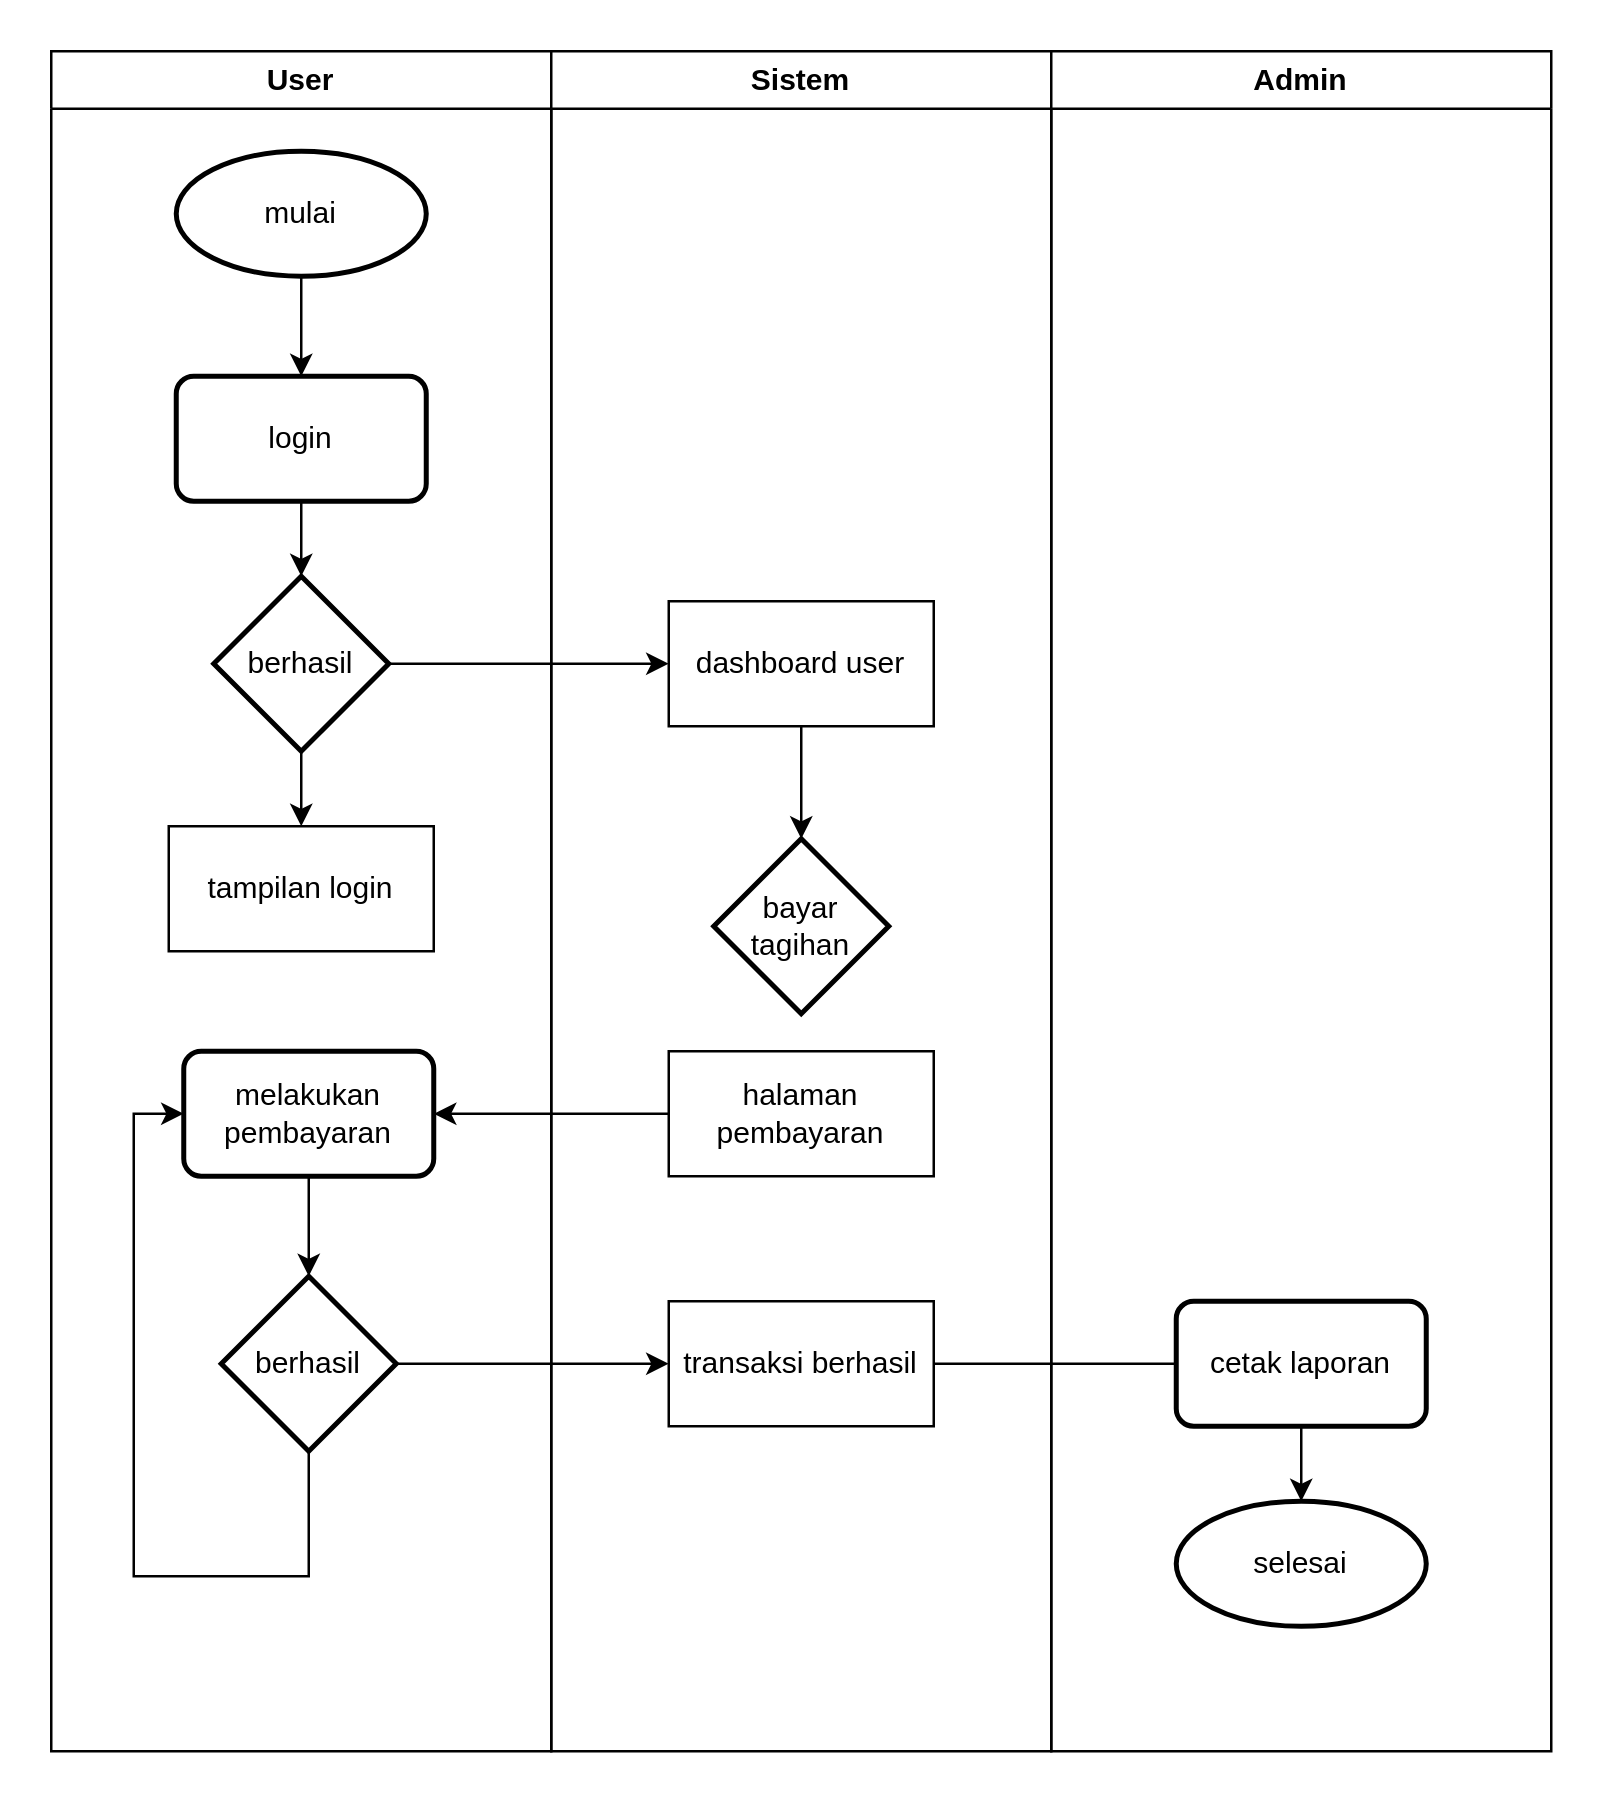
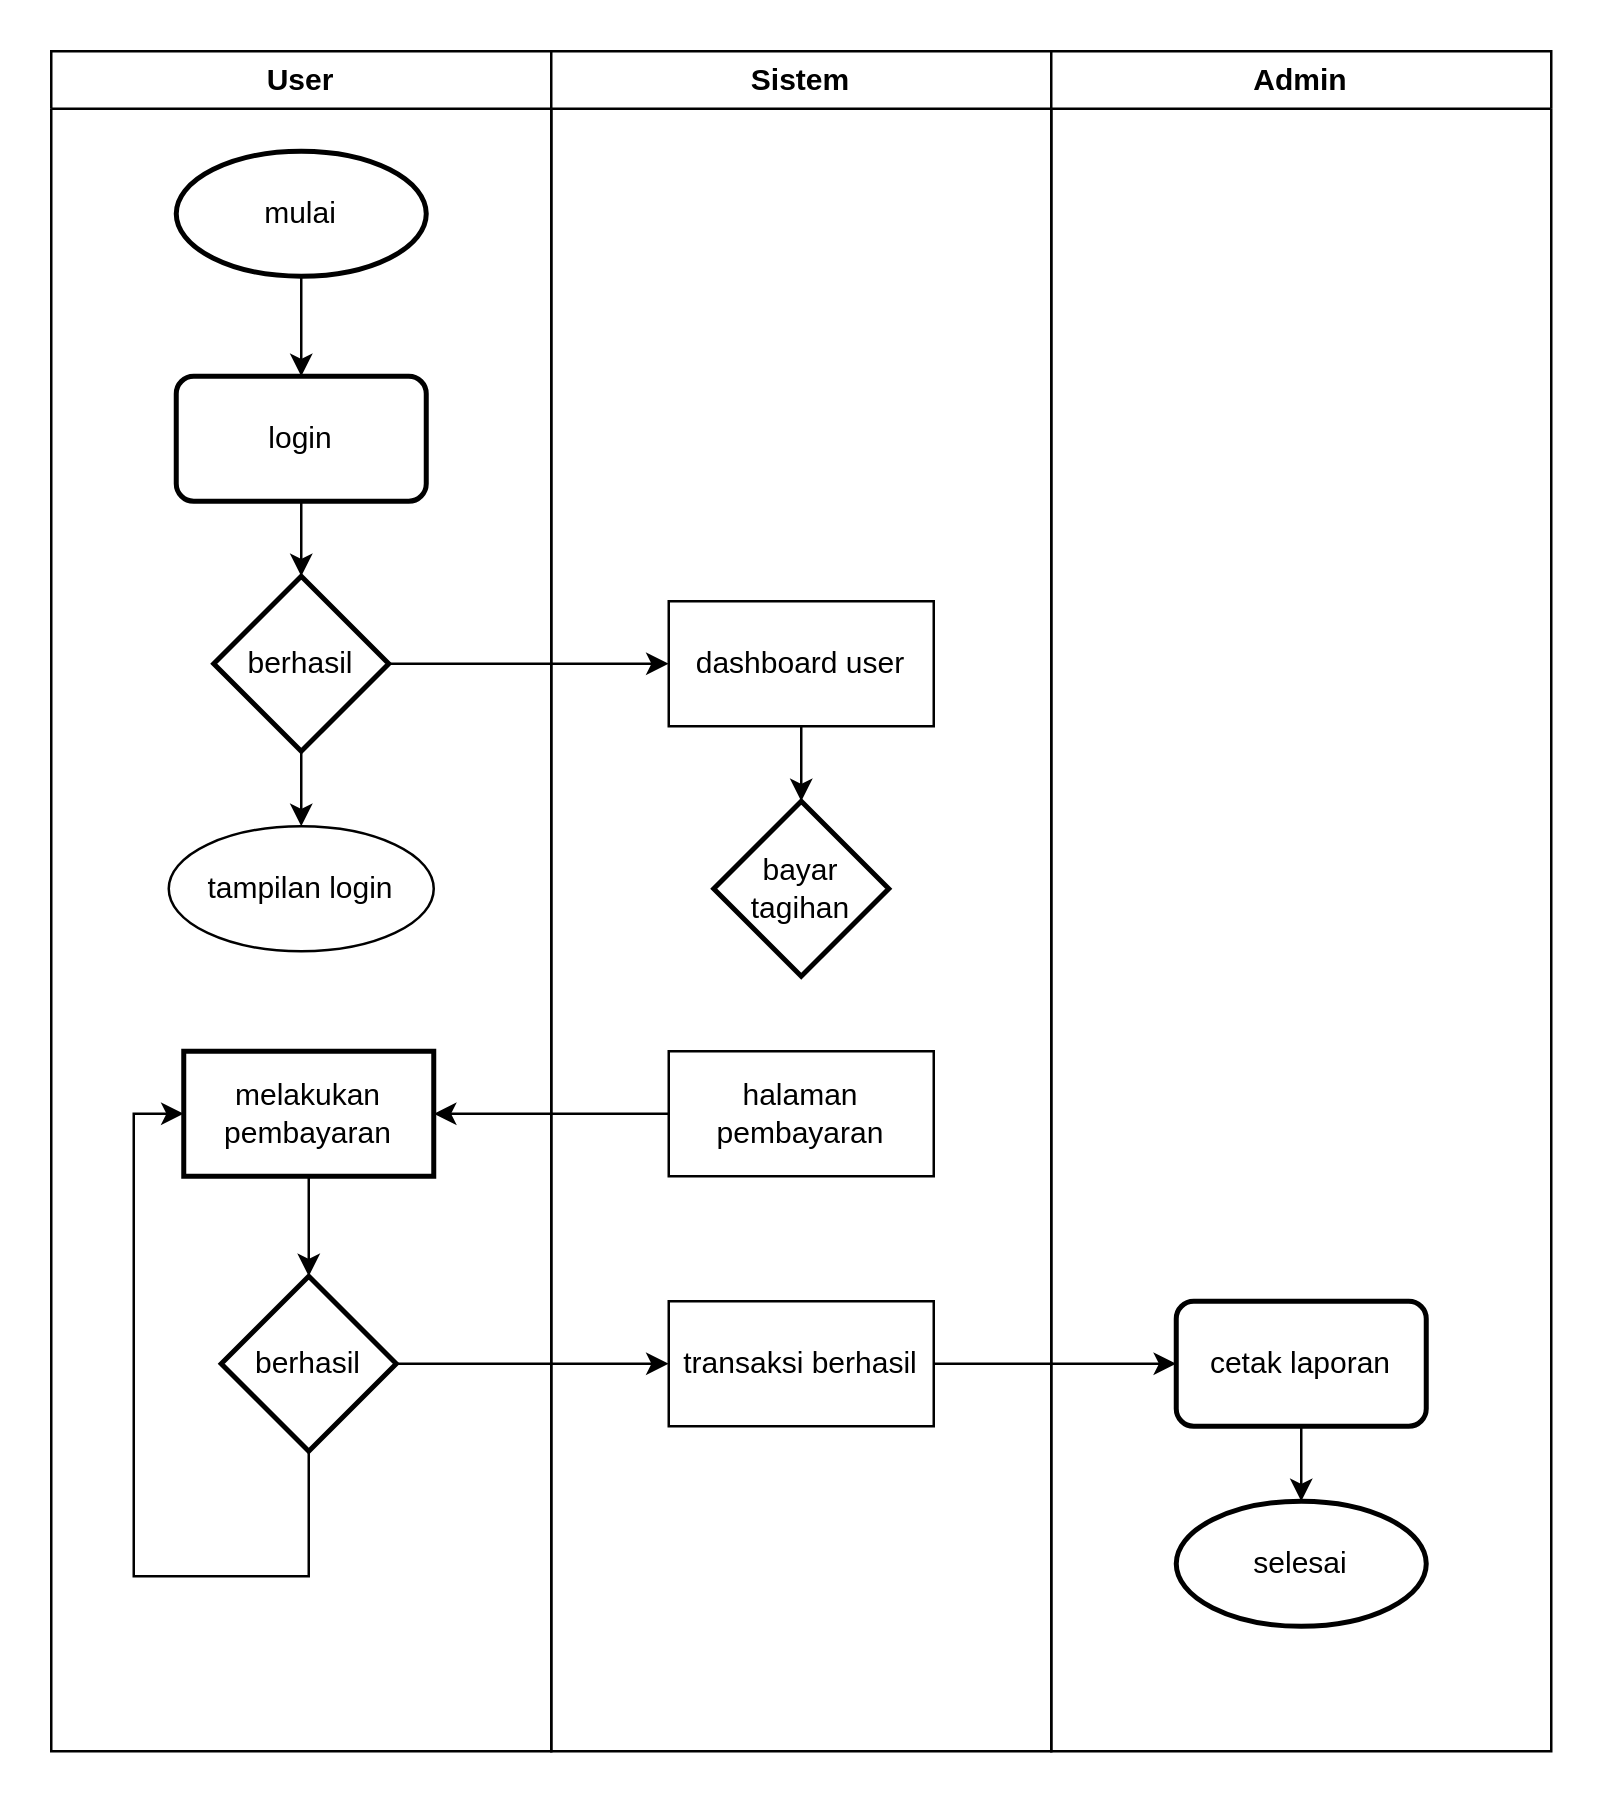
(301, 889) -> (301, 889)
(801, 926) -> (801, 889)
(309, 1114) -> (309, 1114)
(1165, 1364) -> (1158, 1364)
